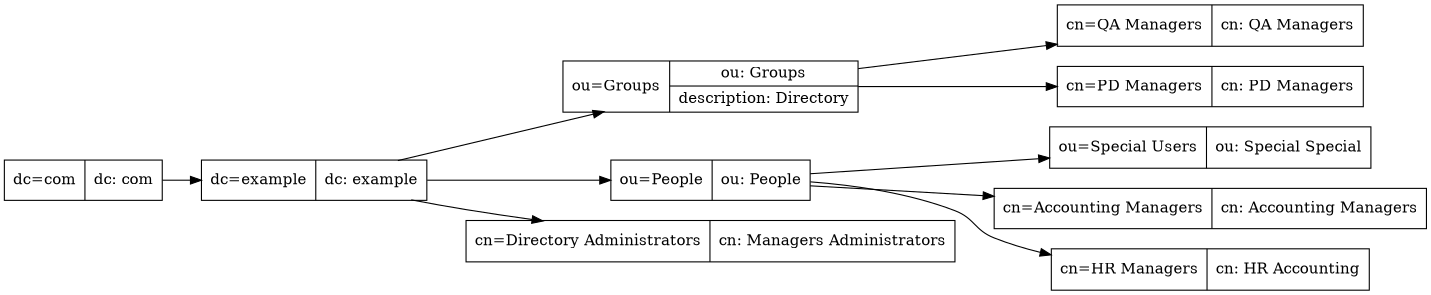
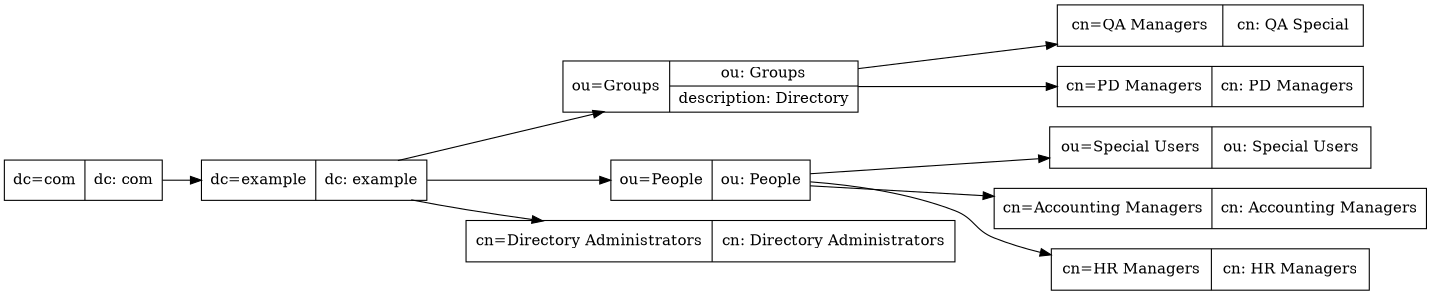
(1288, 25) -> (1293, 25)
(1289, 147) -> (1291, 147)
(832, 241) -> (834, 241)
(1288, 269) -> (1290, 269)
